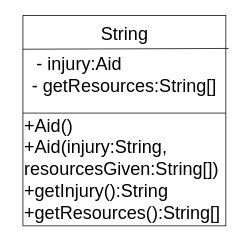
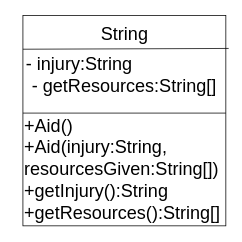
(79, 64) -> (79, 64)
